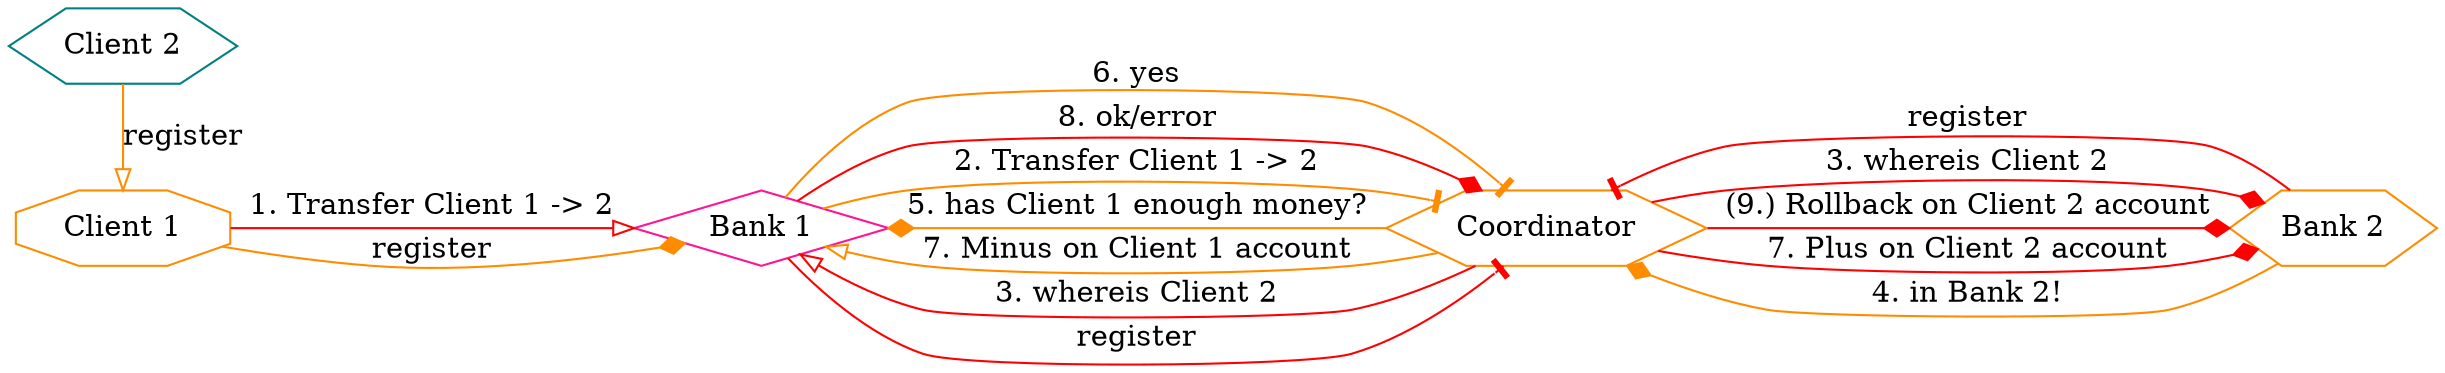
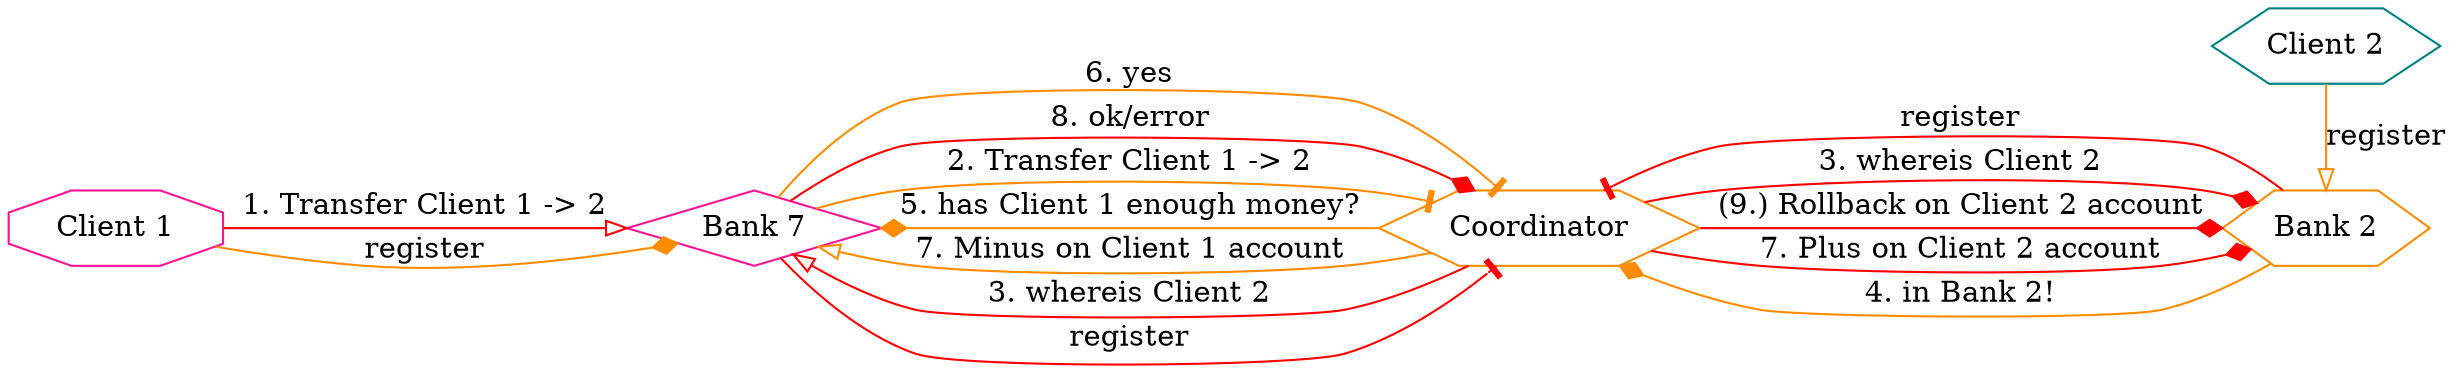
(123, 127) -> (2326, 127)
(123, 228) -> (116, 228)
(761, 228) -> (754, 228)
